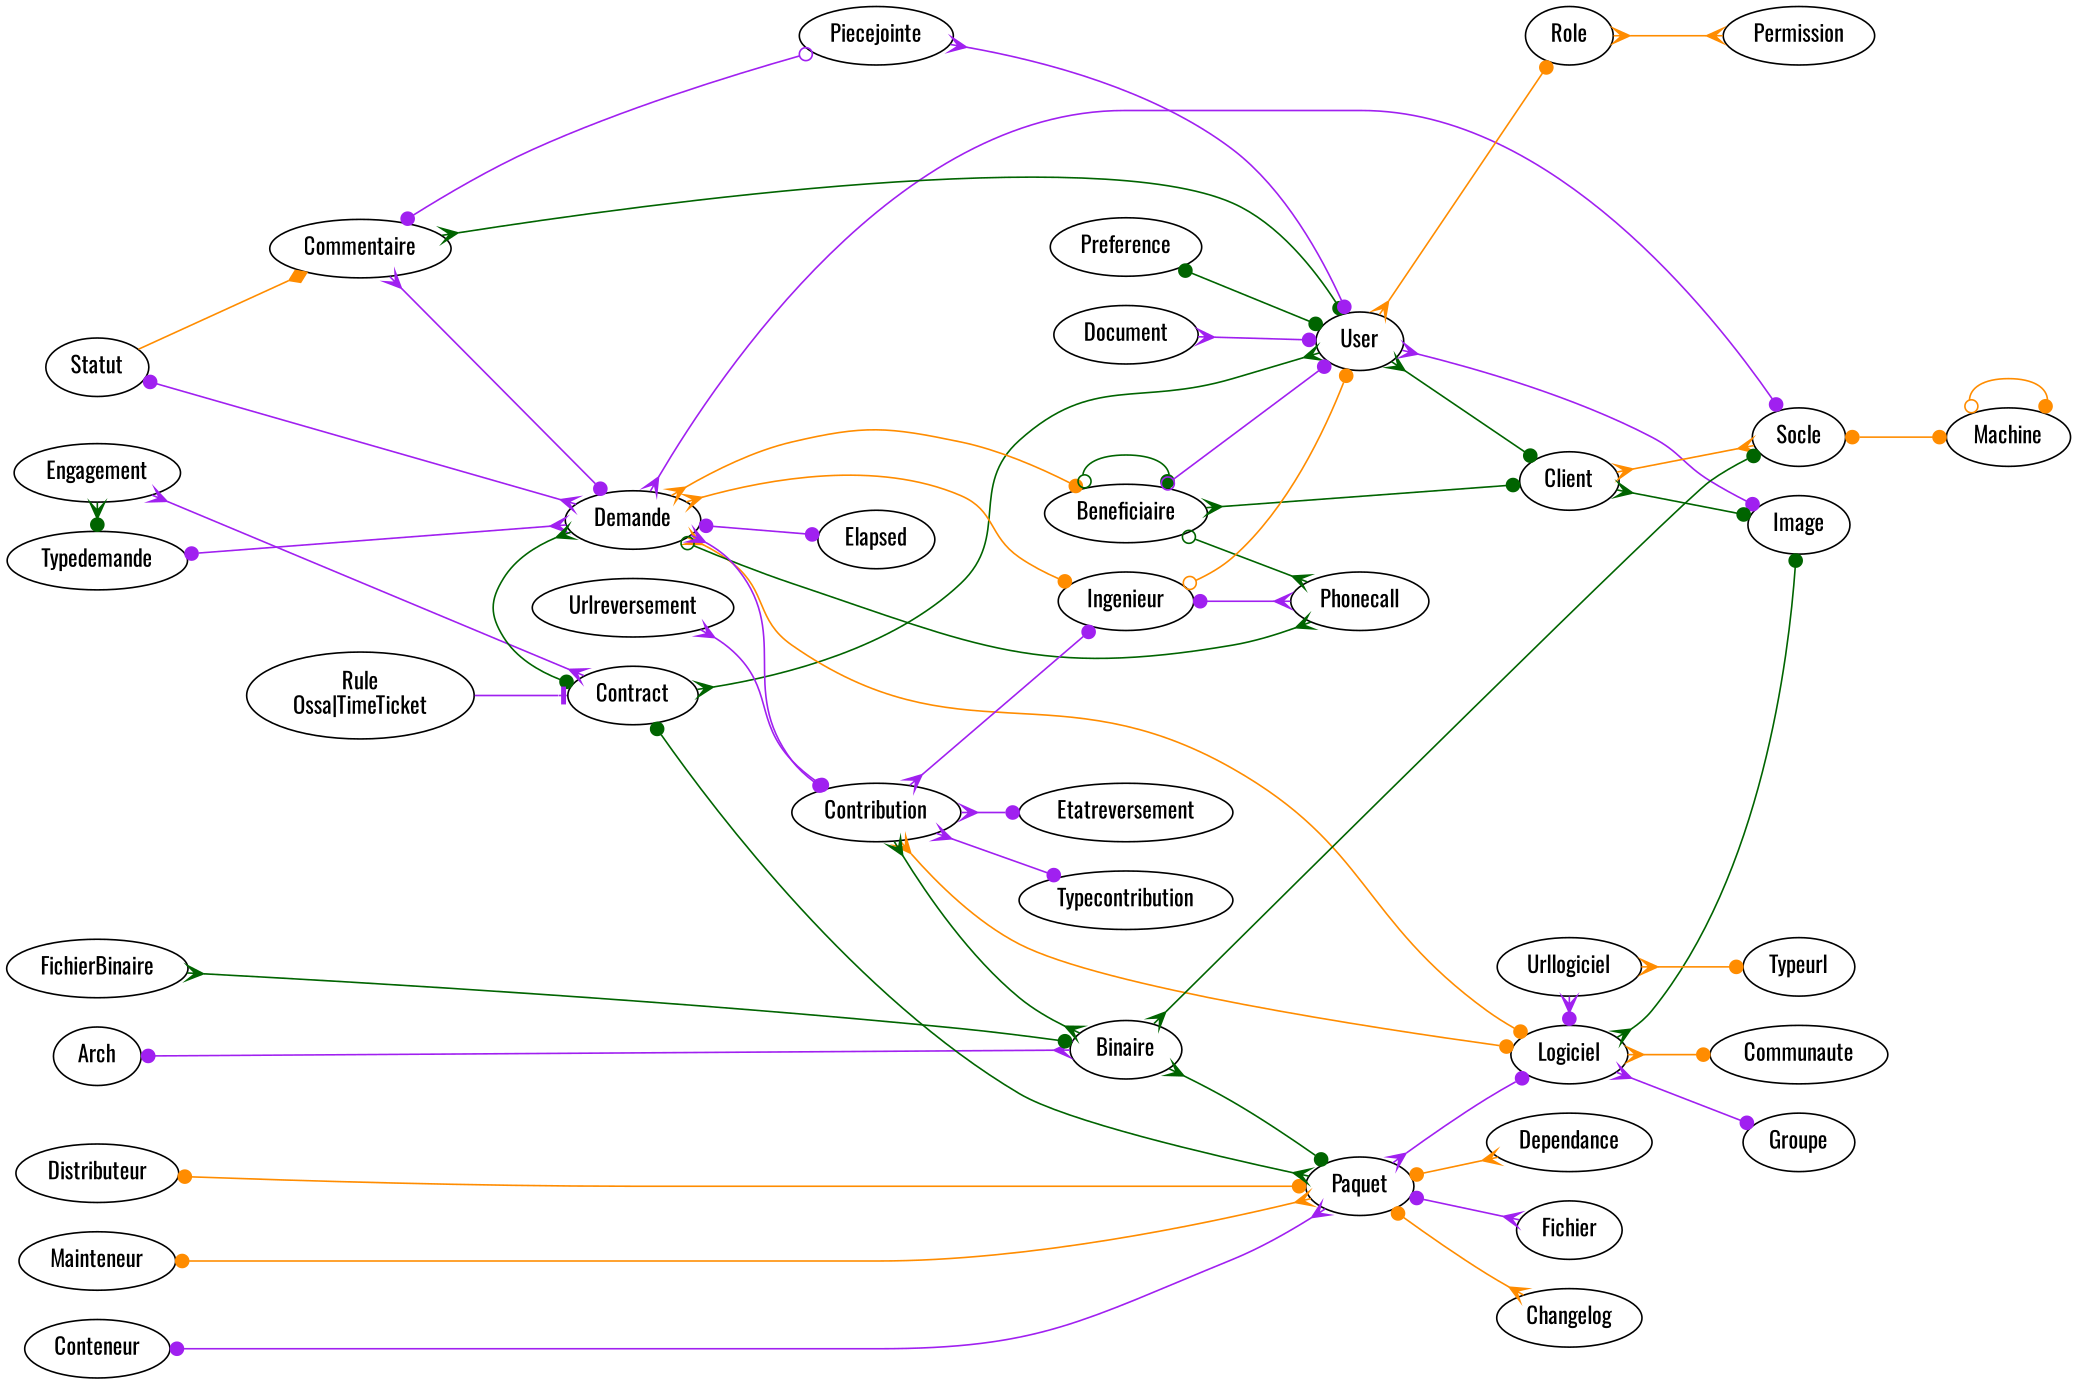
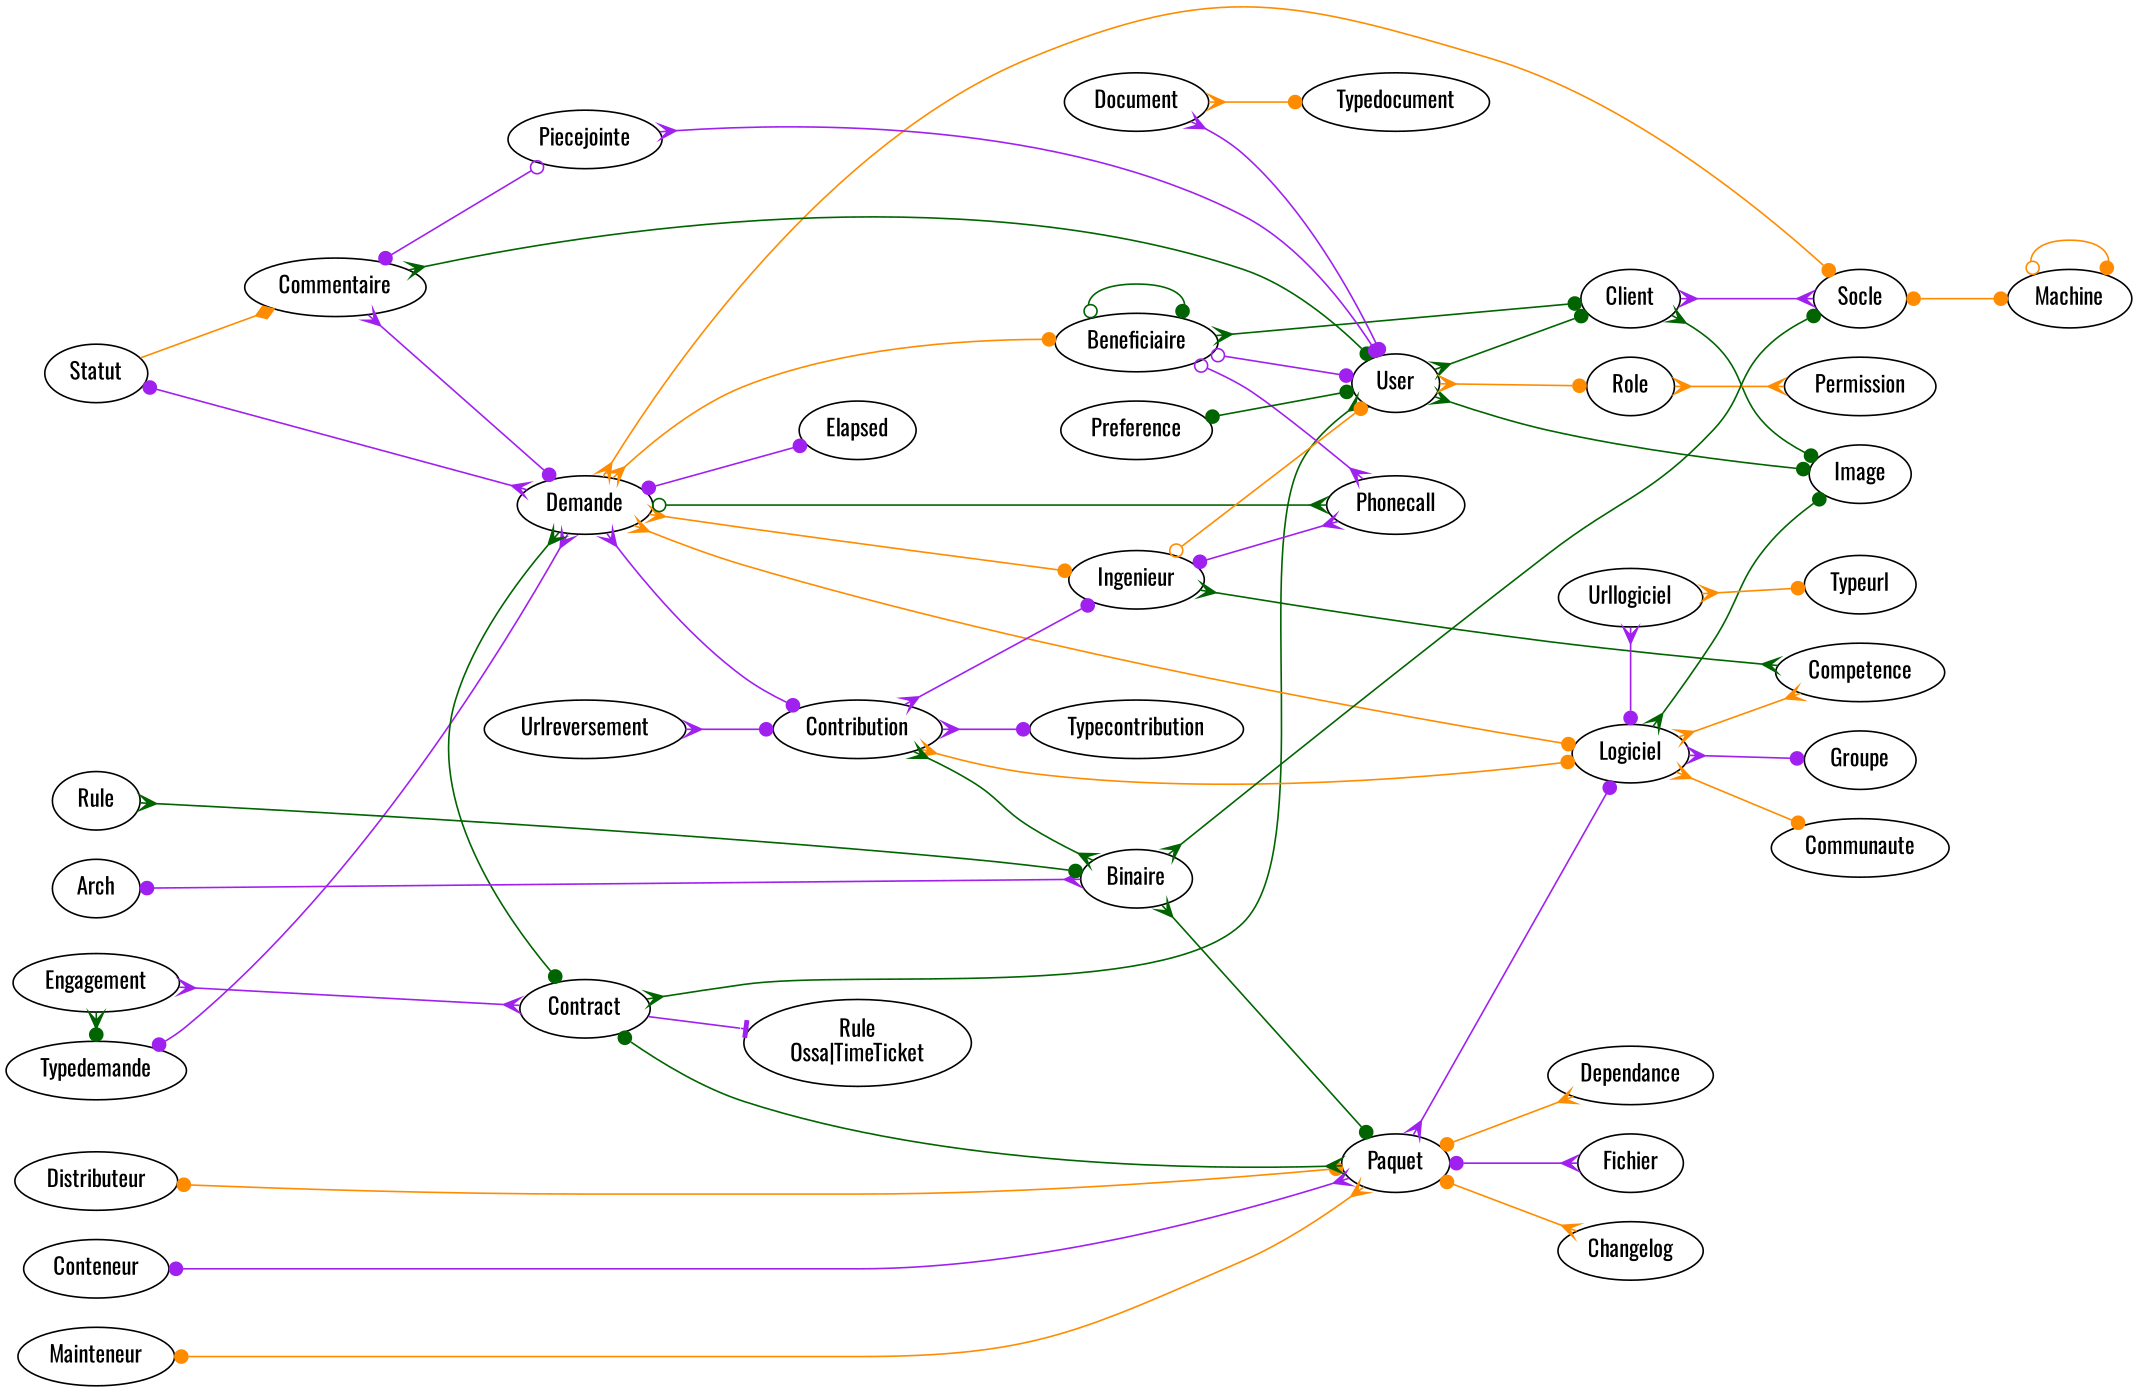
none -> (1396, 102)
(1194, 110) -> (1163, 16)
(1591, 409) -> (1621, 445)
(1696, 457) -> (1747, 299)
(1246, 559) -> (1285, 416)
none -> (1860, 672)
(516, 696) -> (694, 1022)
(1126, 812) -> none
(97, 968) -> (96, 801)
